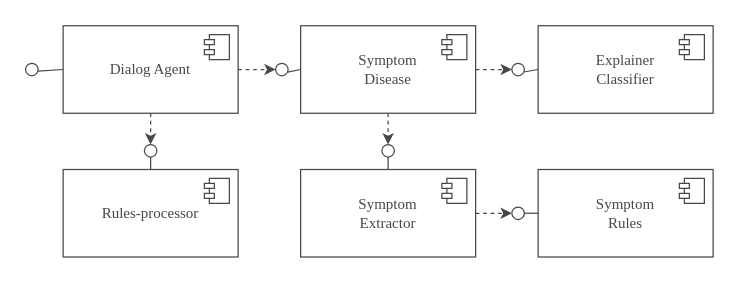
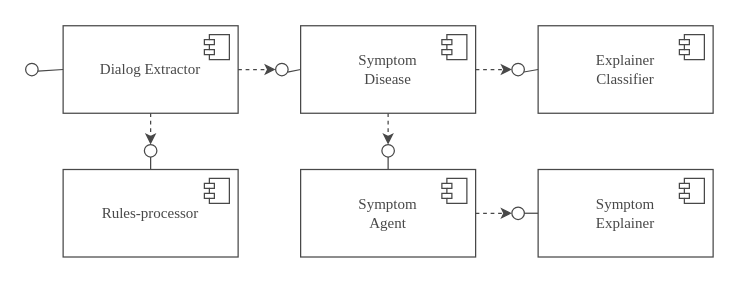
(151, 69) -> (151, 69)
(388, 213) -> (388, 213)
(626, 213) -> (626, 213)
